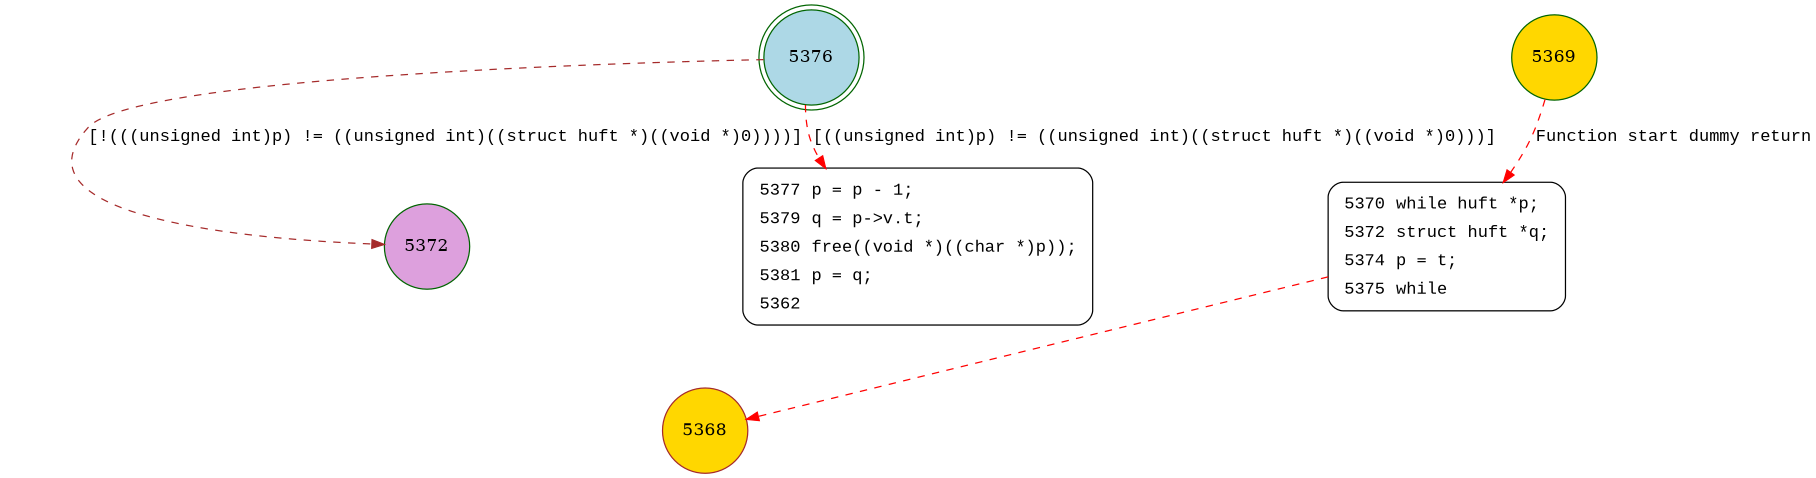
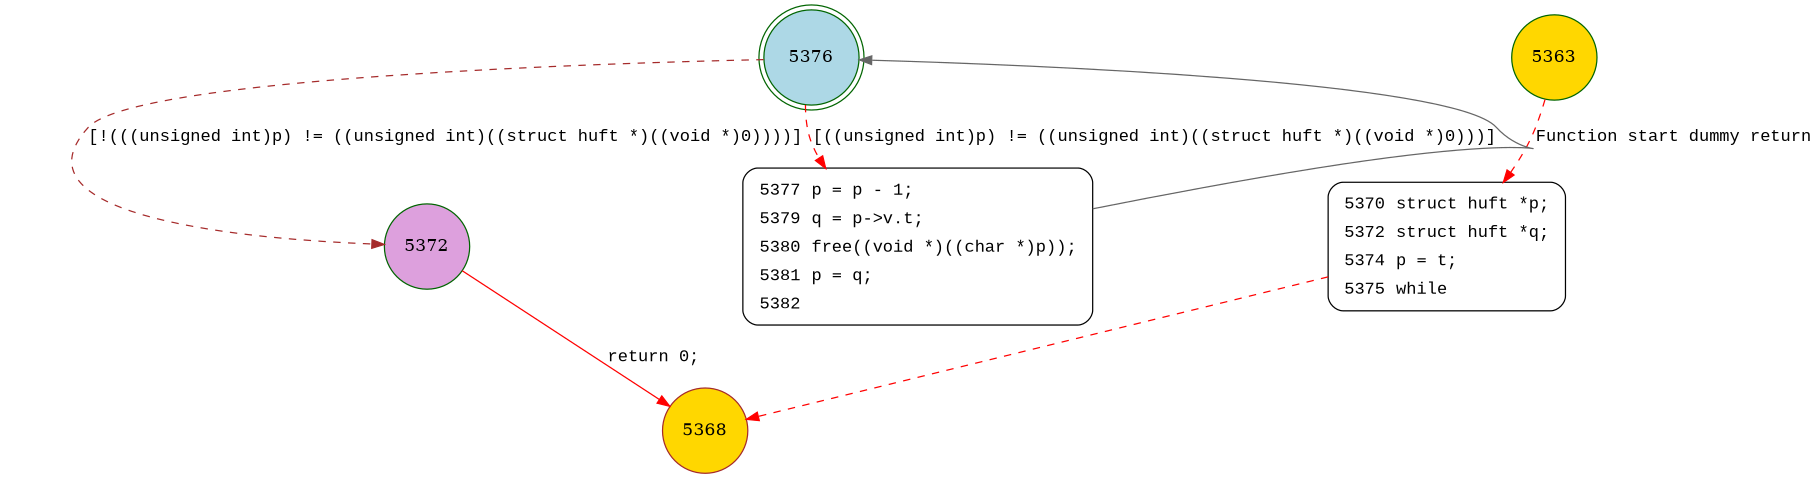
(1554, 57) -> (1554, 57)
none -> (1429, 104)
(1468, 203) -> (1473, 203)
(781, 303) -> (781, 303)
none -> (561, 335)
